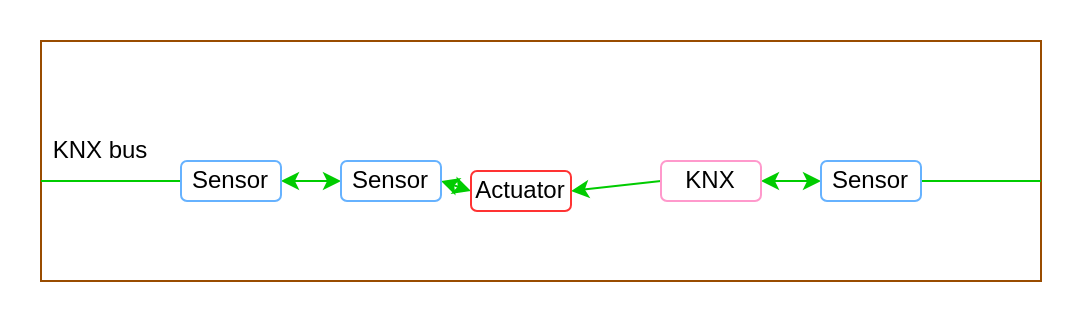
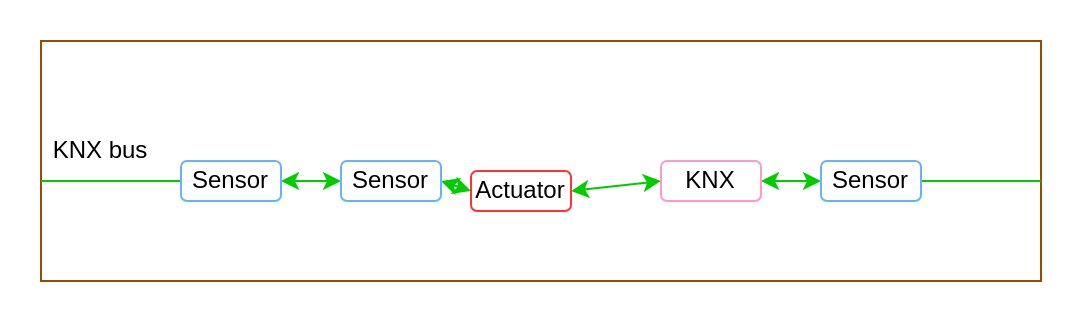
(651, 182) -> (646, 183)
